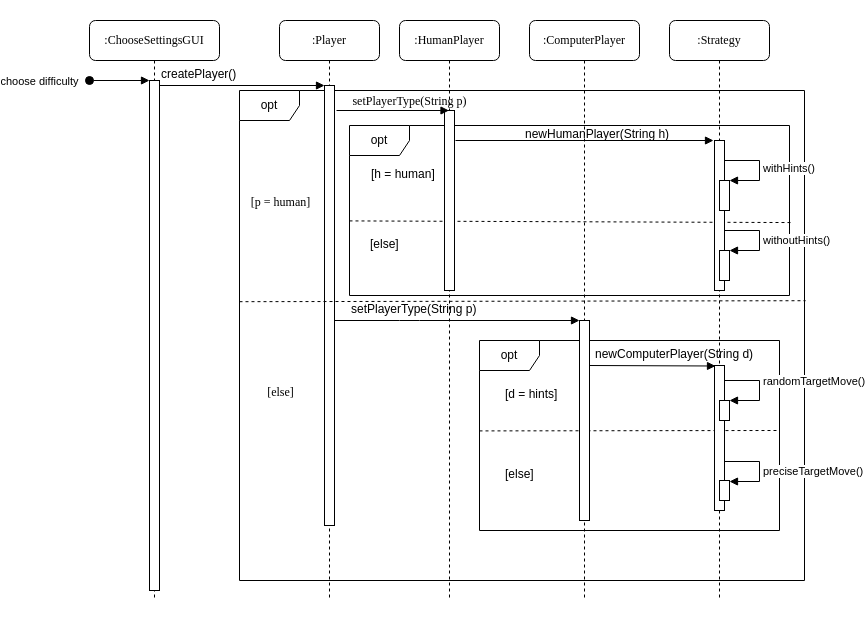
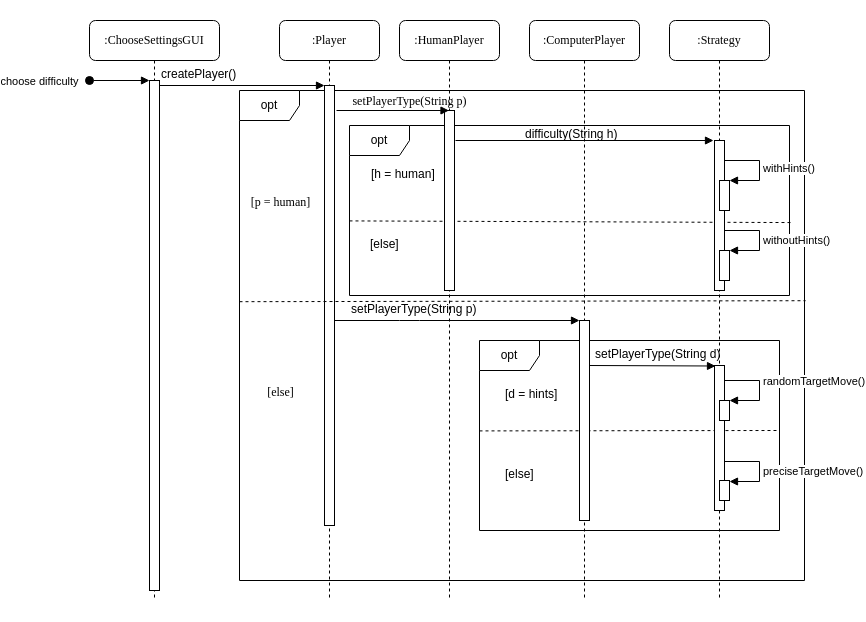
(601, 134) -> (584, 134)
(681, 354) -> (668, 354)
